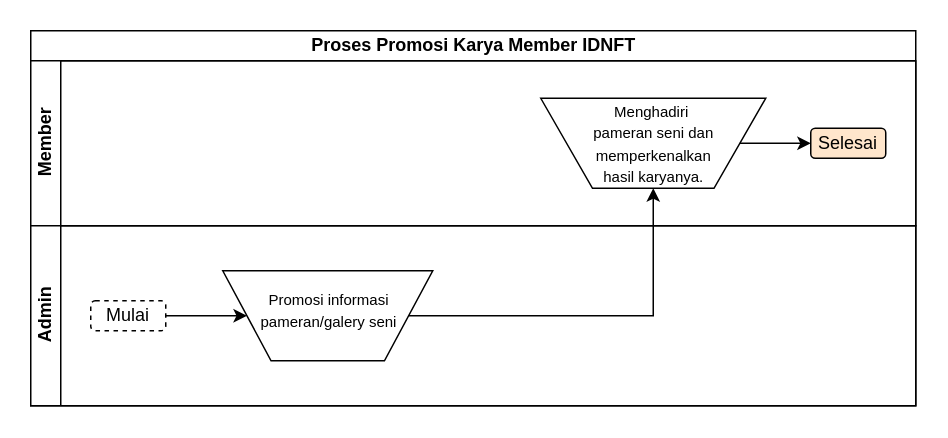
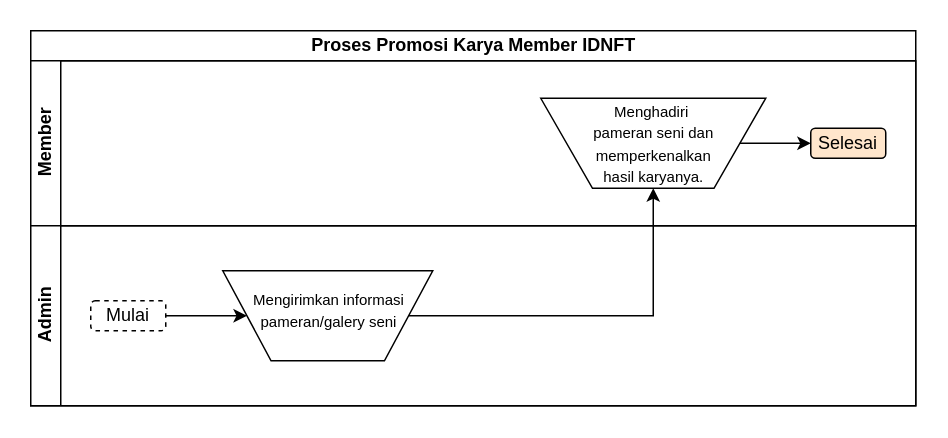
(329, 310) -> (329, 310)
